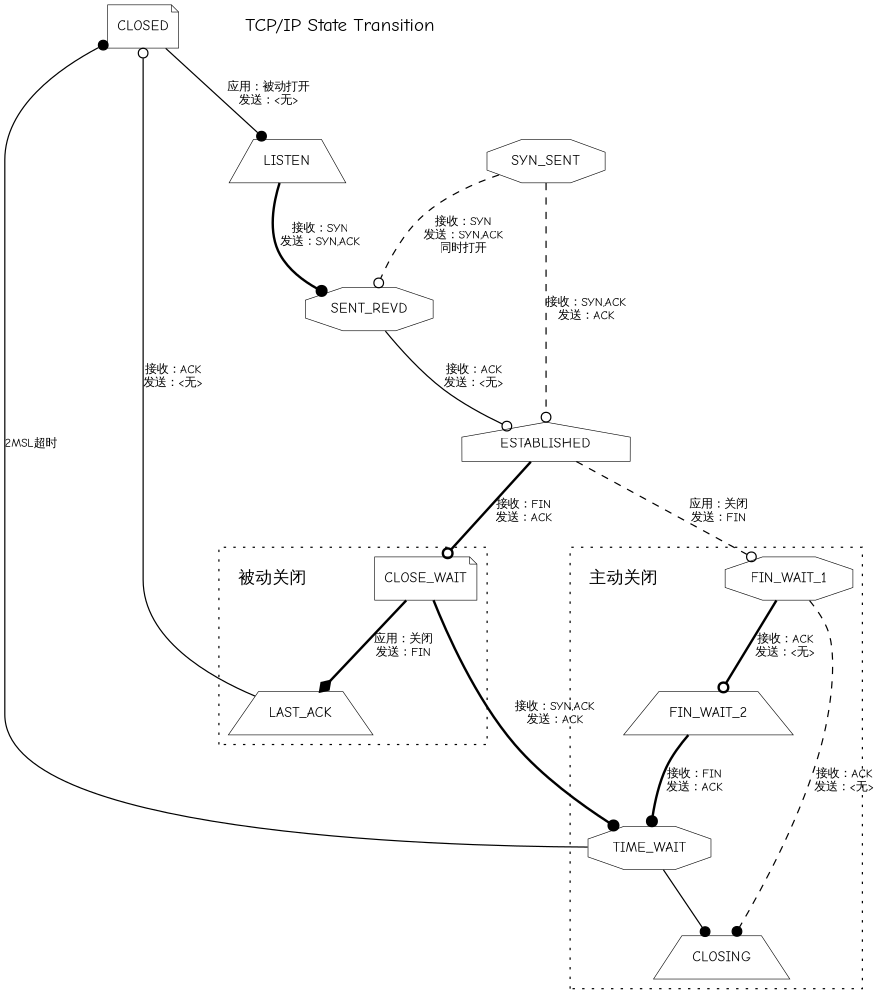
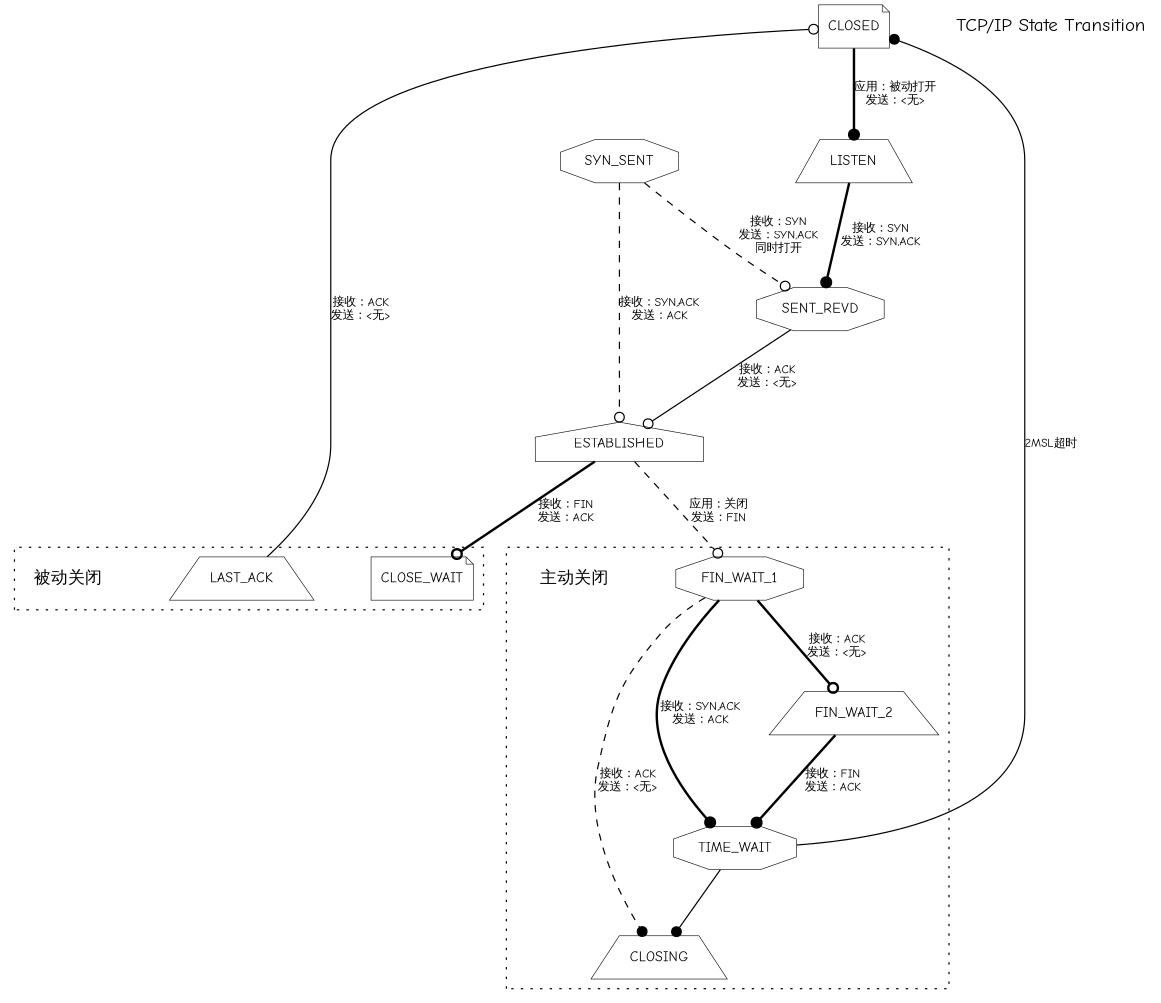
(212, 91) -> (854, 89)
(368, 641) -> none
(501, 728) -> (657, 707)
